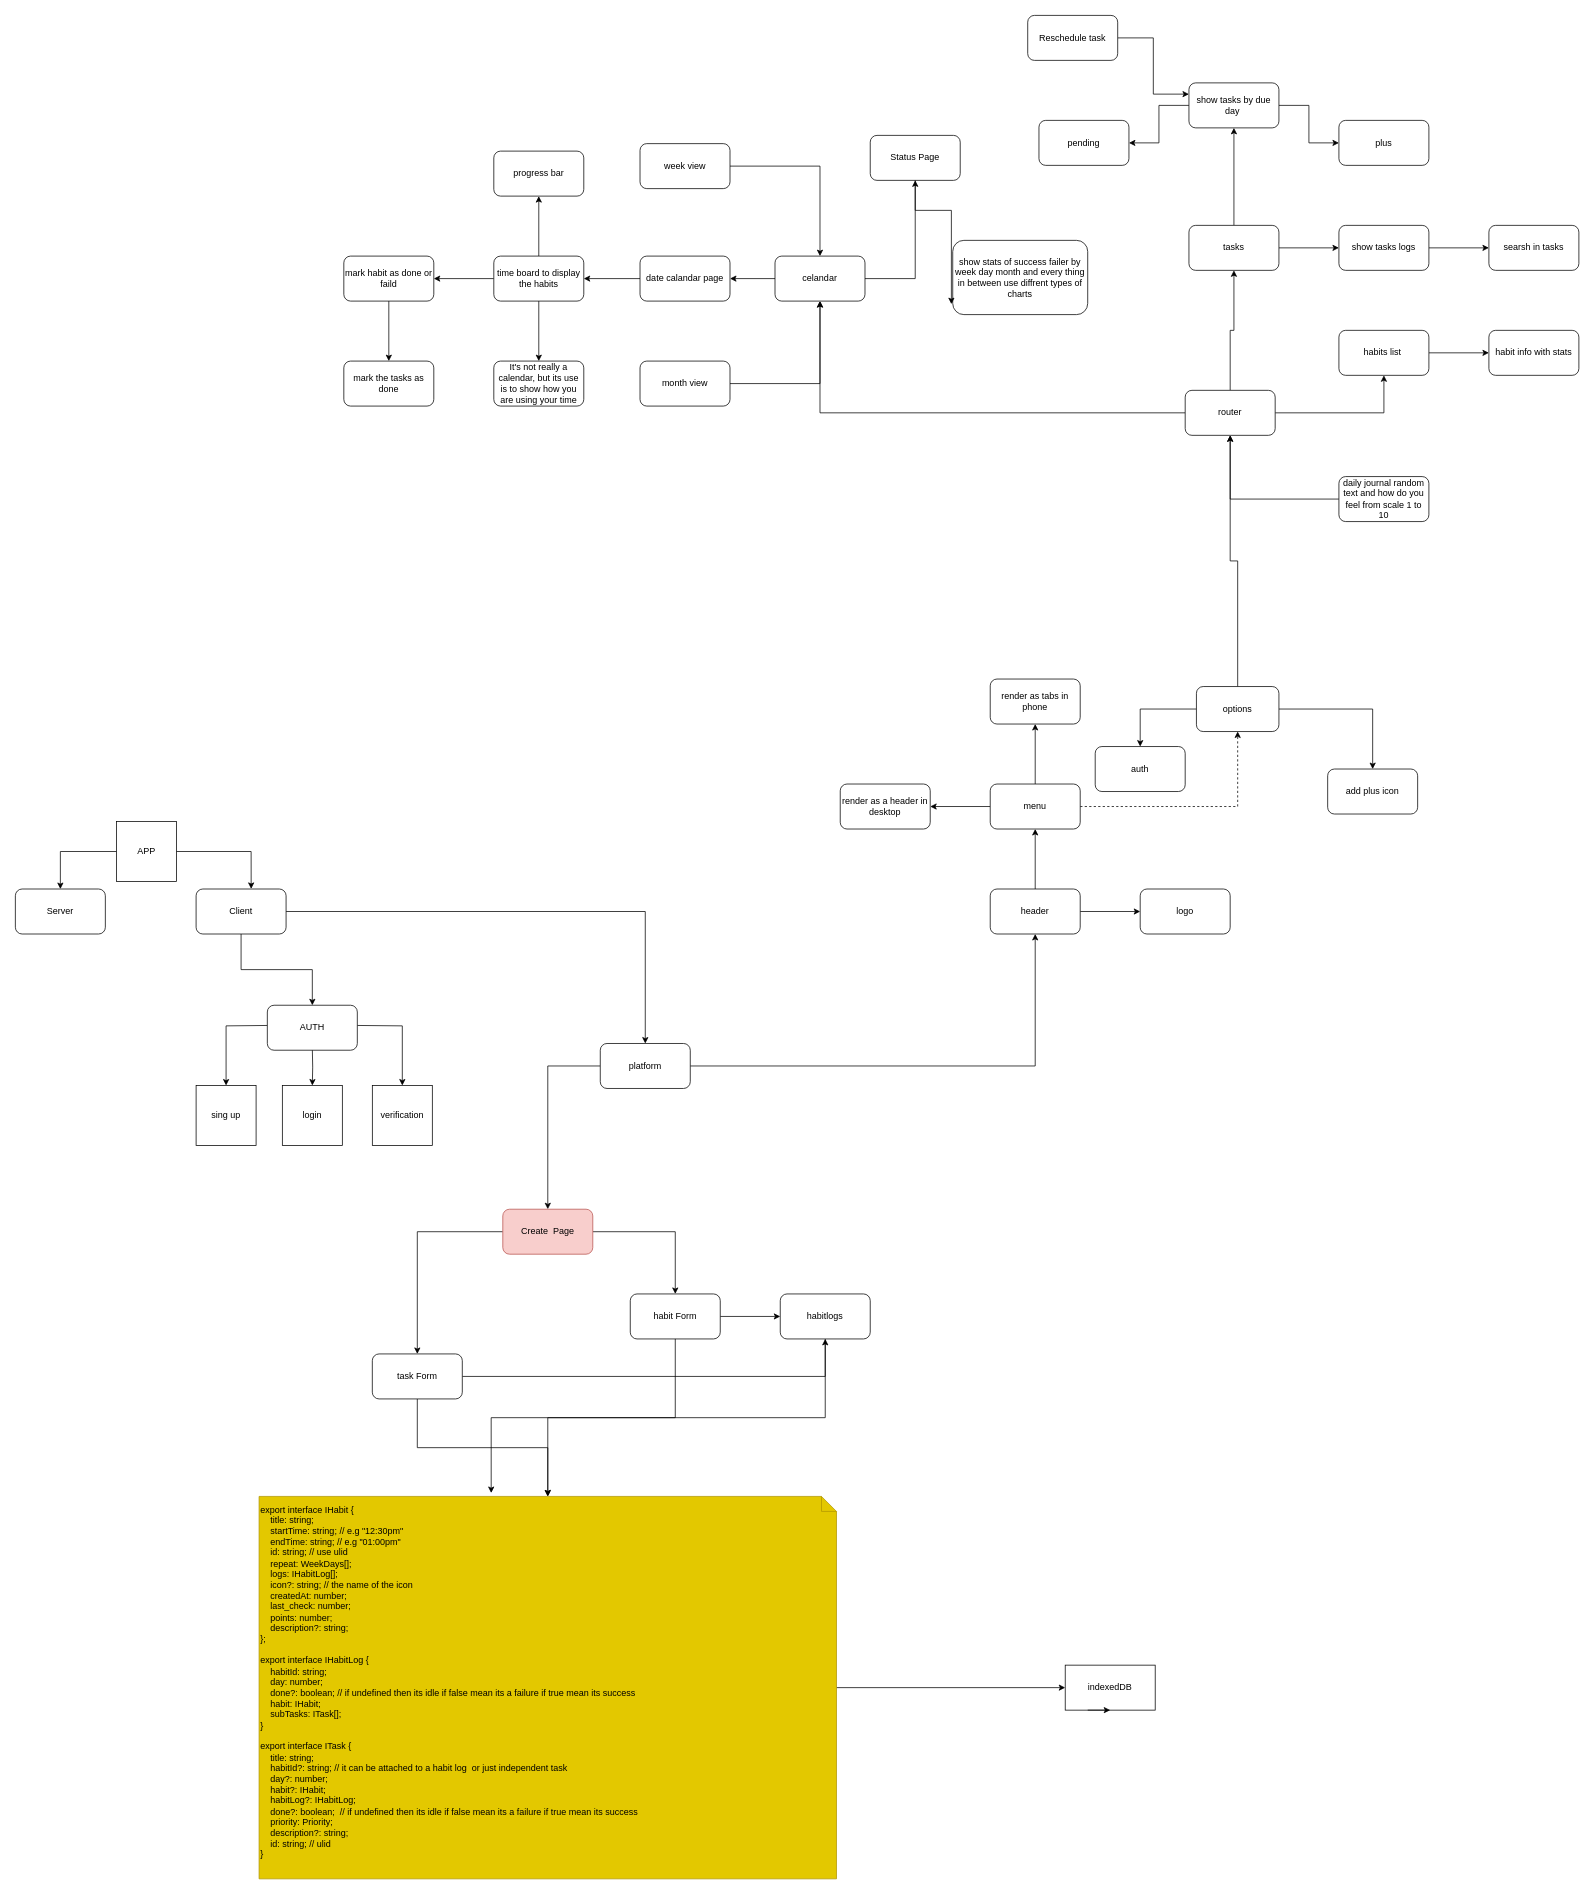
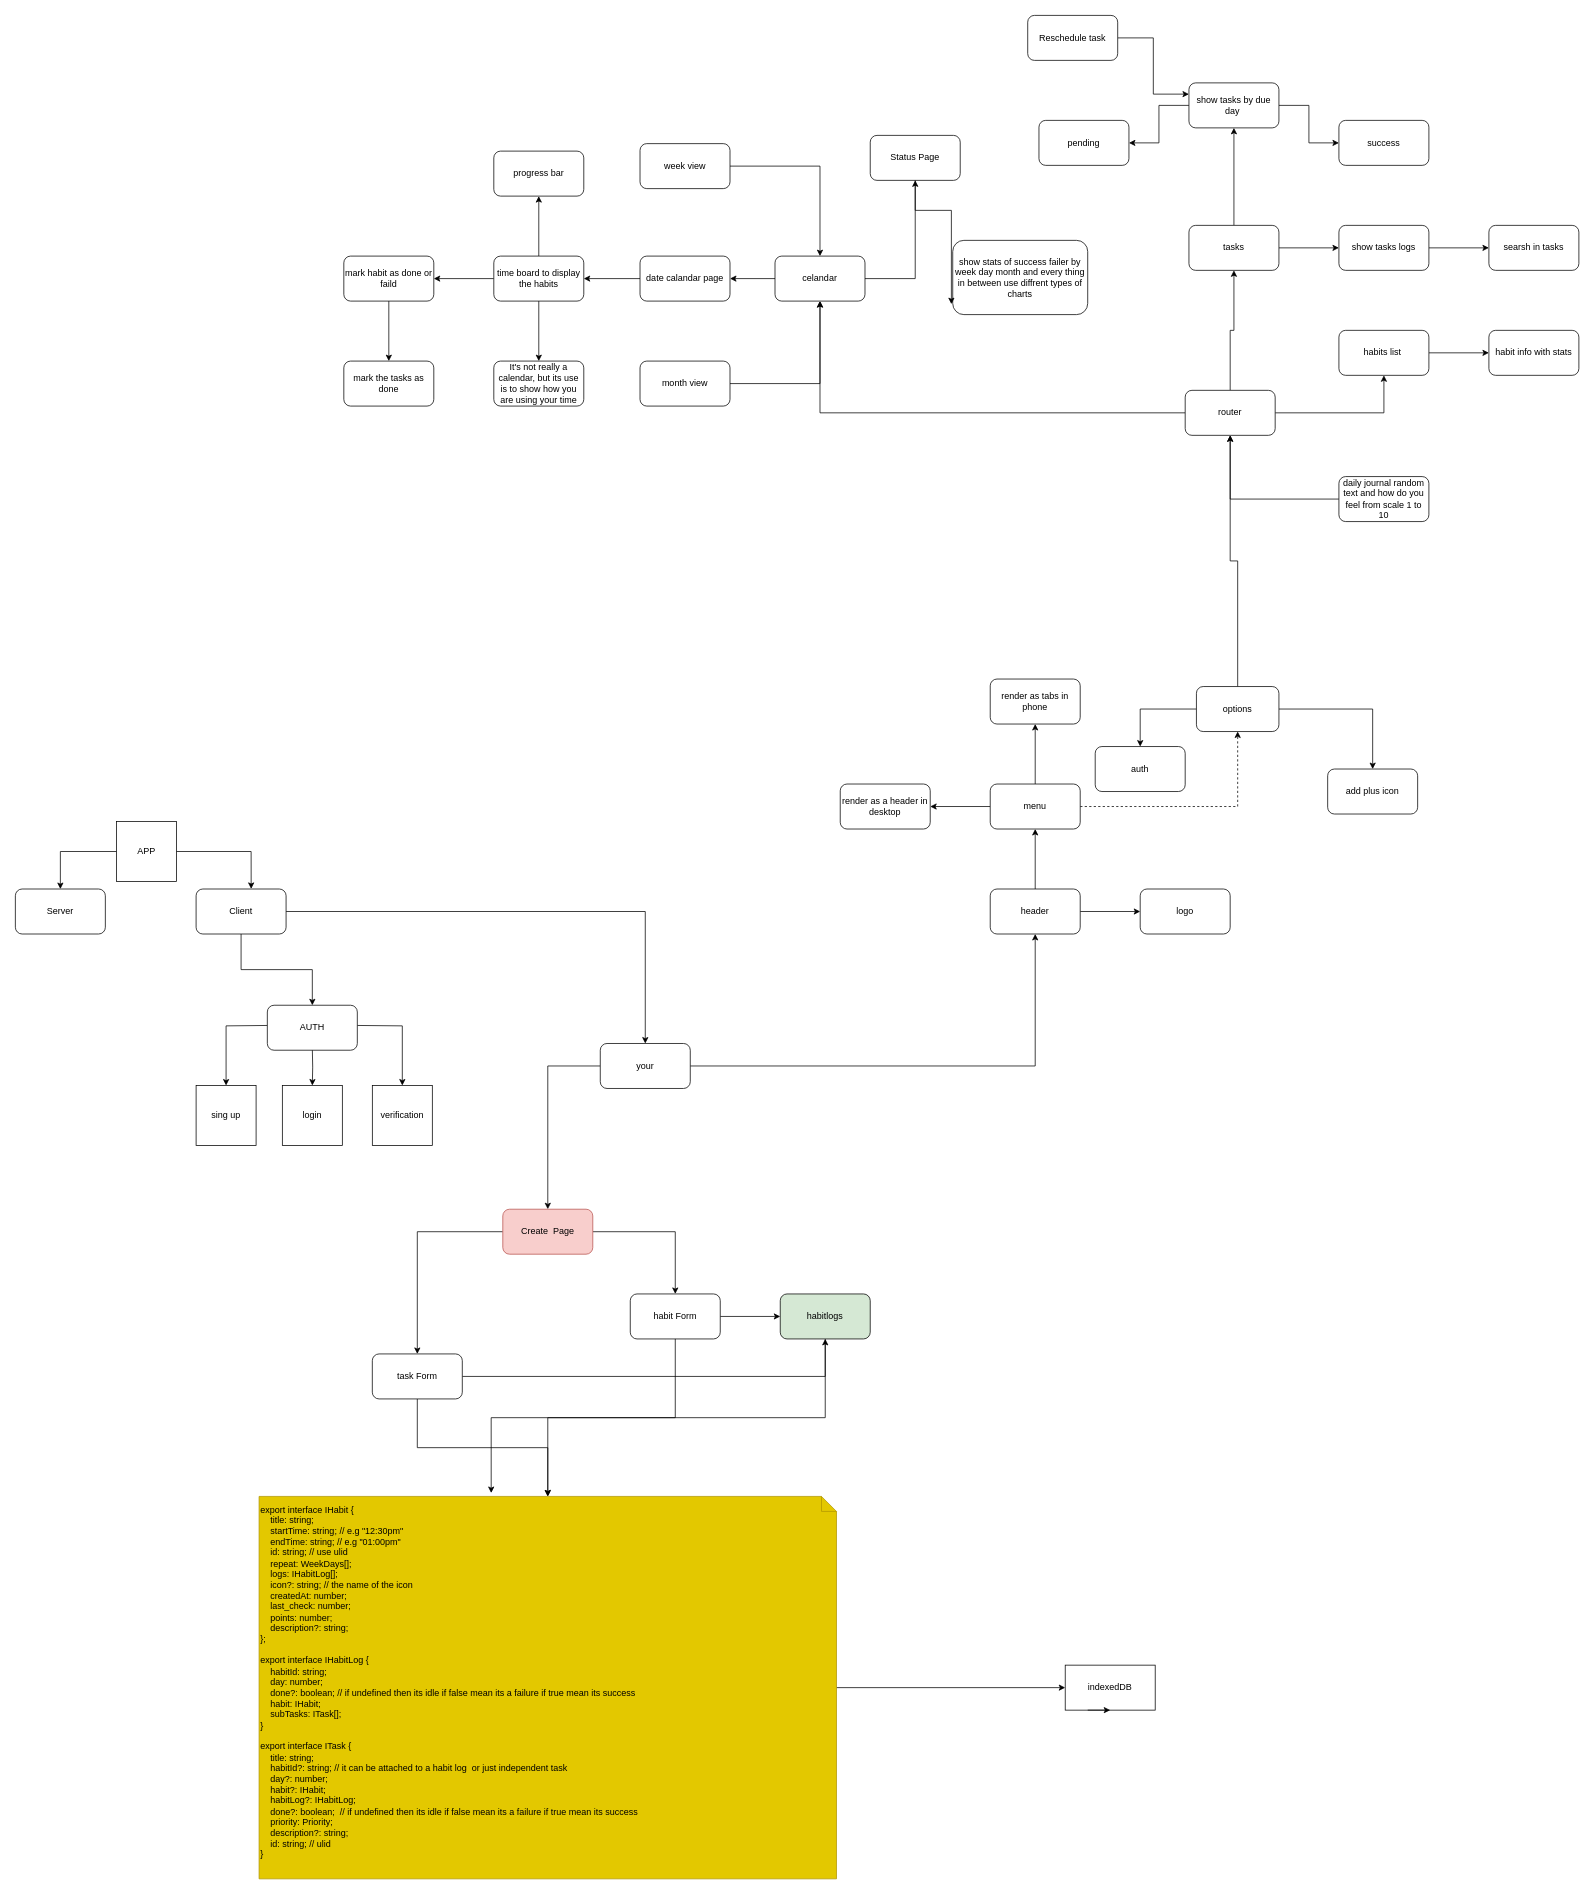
(1384, 143) -> (1384, 143)
(645, 1066) -> (645, 1066)
(825, 1317) -> (825, 1317)
